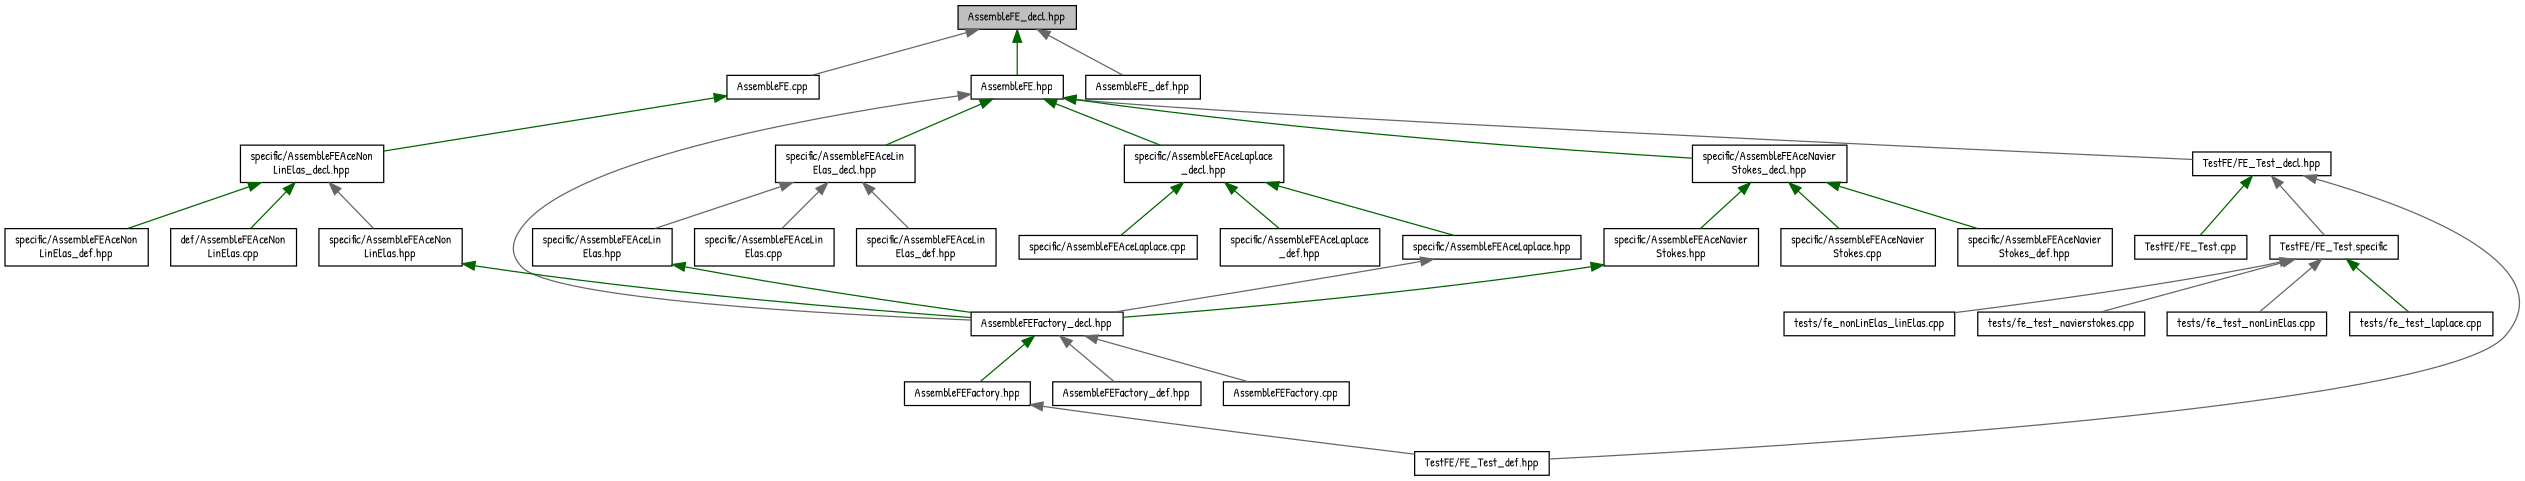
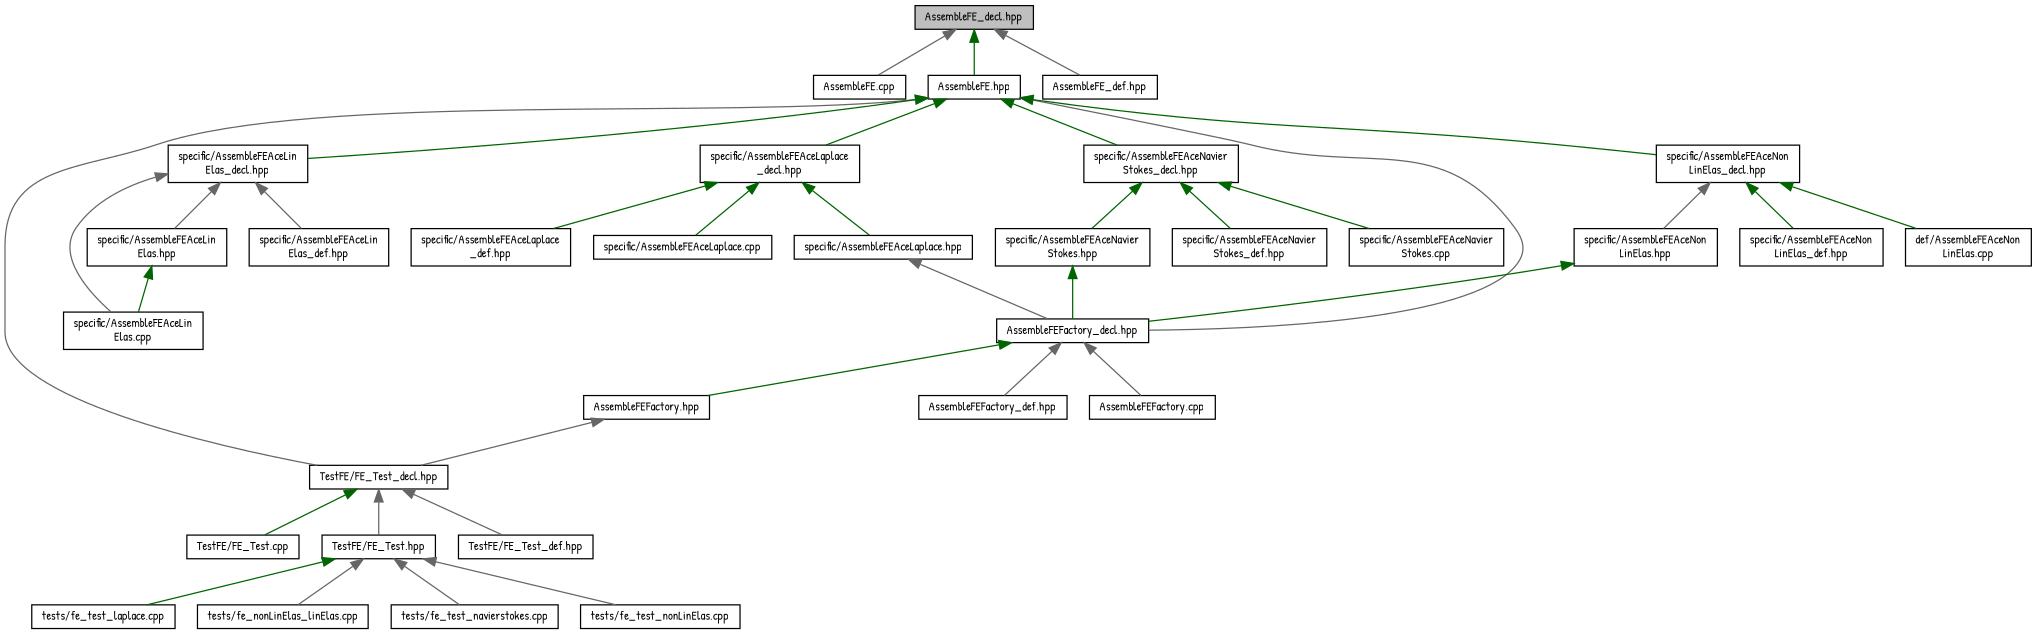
(549, 124) -> (1344, 129)
(2334, 247) -> (379, 547)
(828, 291) -> (143, 295)
(1229, 431) -> (506, 444)
